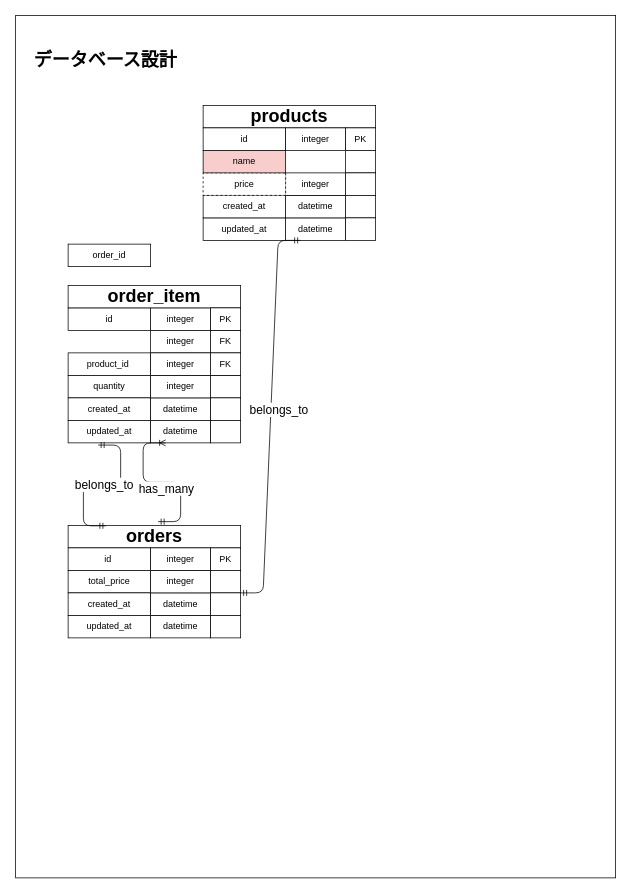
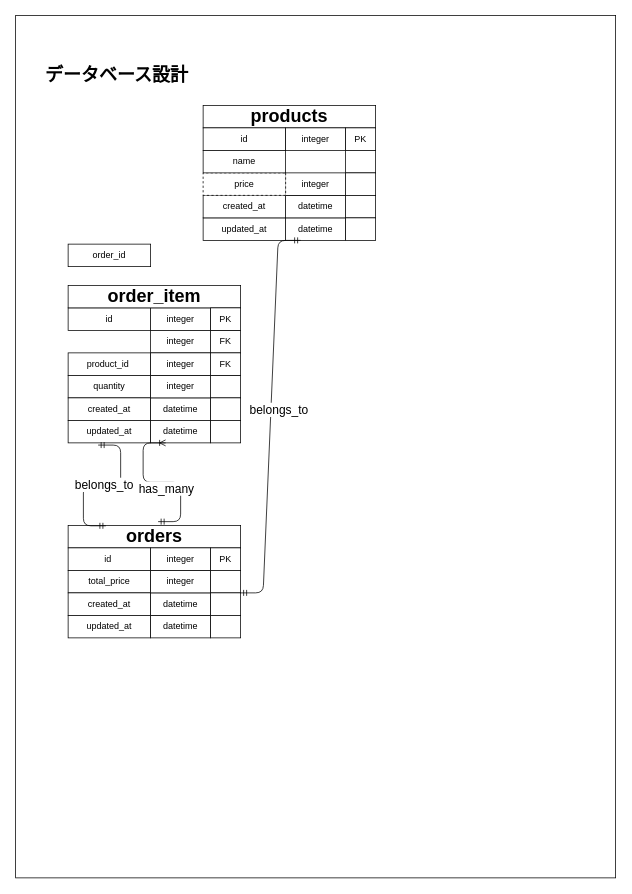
(105, 60) -> (117, 75)
(244, 162) -> (244, 162)
